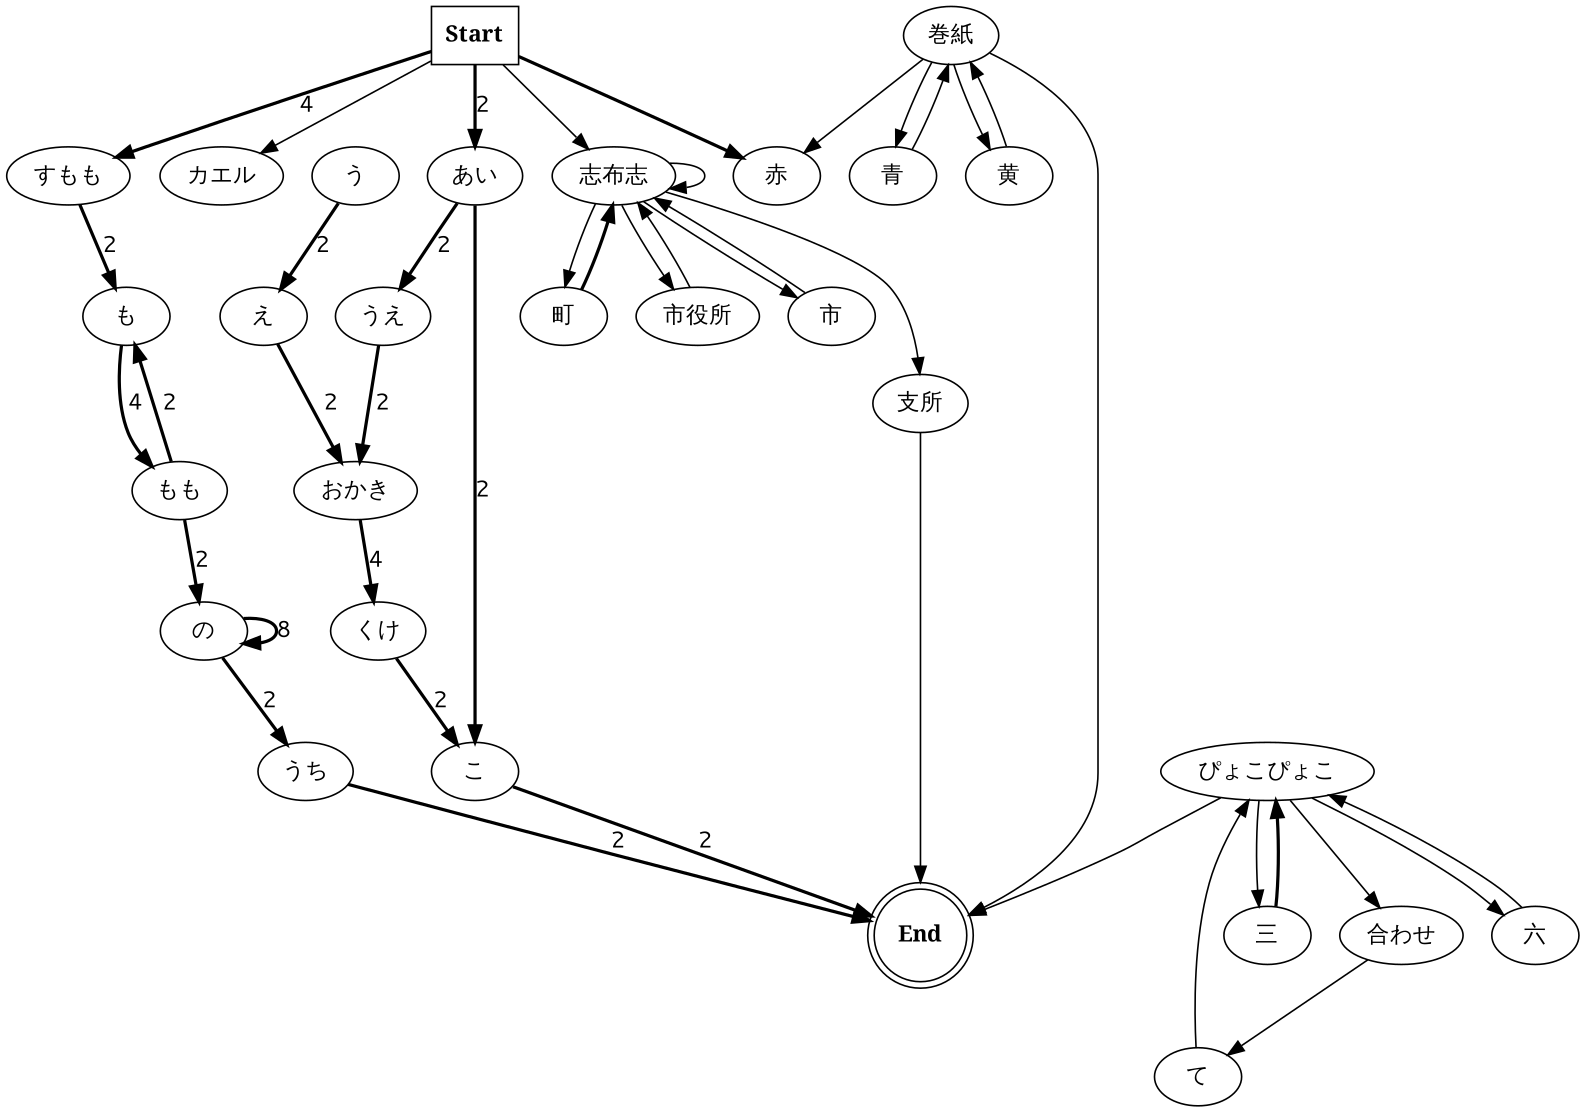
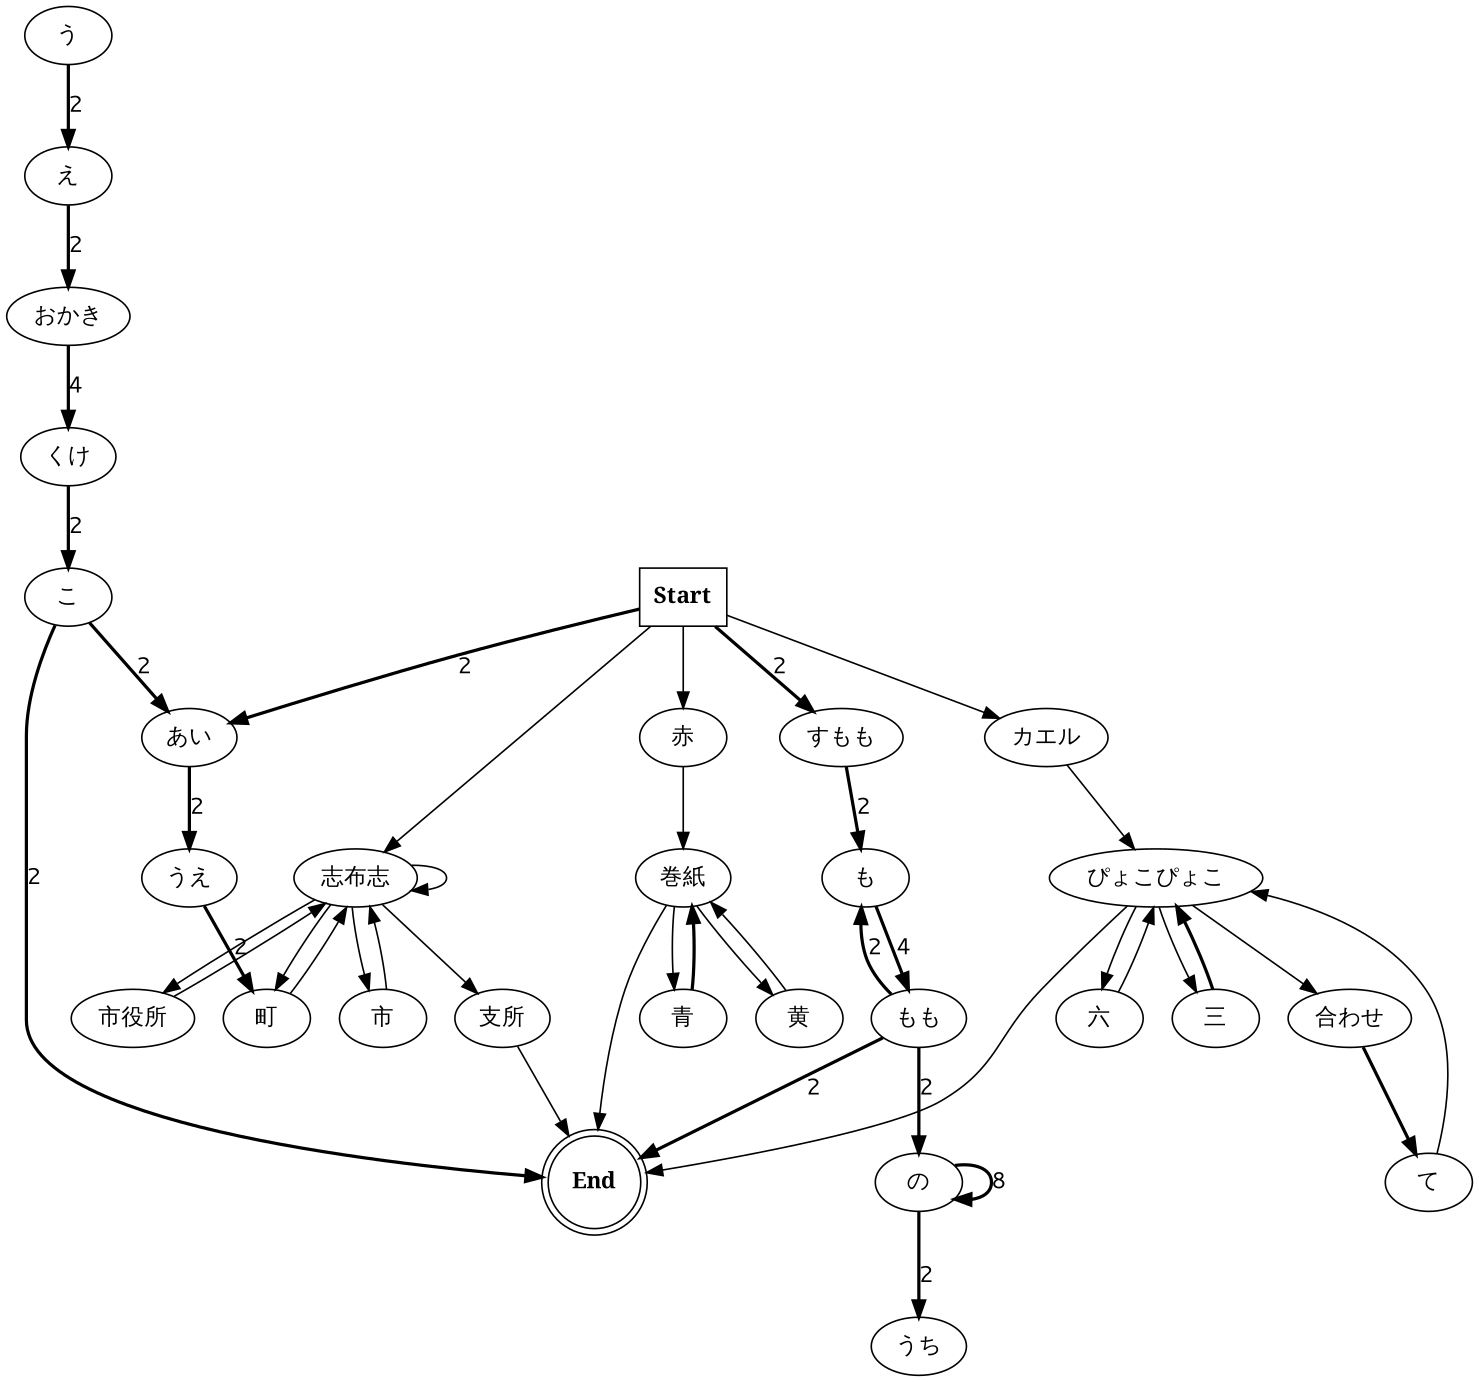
(870, 101) -> (683, 800)
(623, 103) -> (683, 659)
(307, 106) -> (780, 667)
(929, 115) -> (694, 956)
(596, 256) -> (315, 958)
(371, 395) -> (224, 941)
(475, 465) -> (123, 661)
none -> (1096, 801)
(601, 851) -> (769, 1094)
(1305, 1003) -> (1386, 1093)
